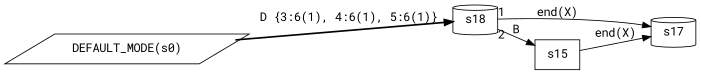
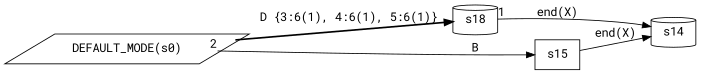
(673, 32) -> (673, 32)
(512, 36) -> (372, 54)
